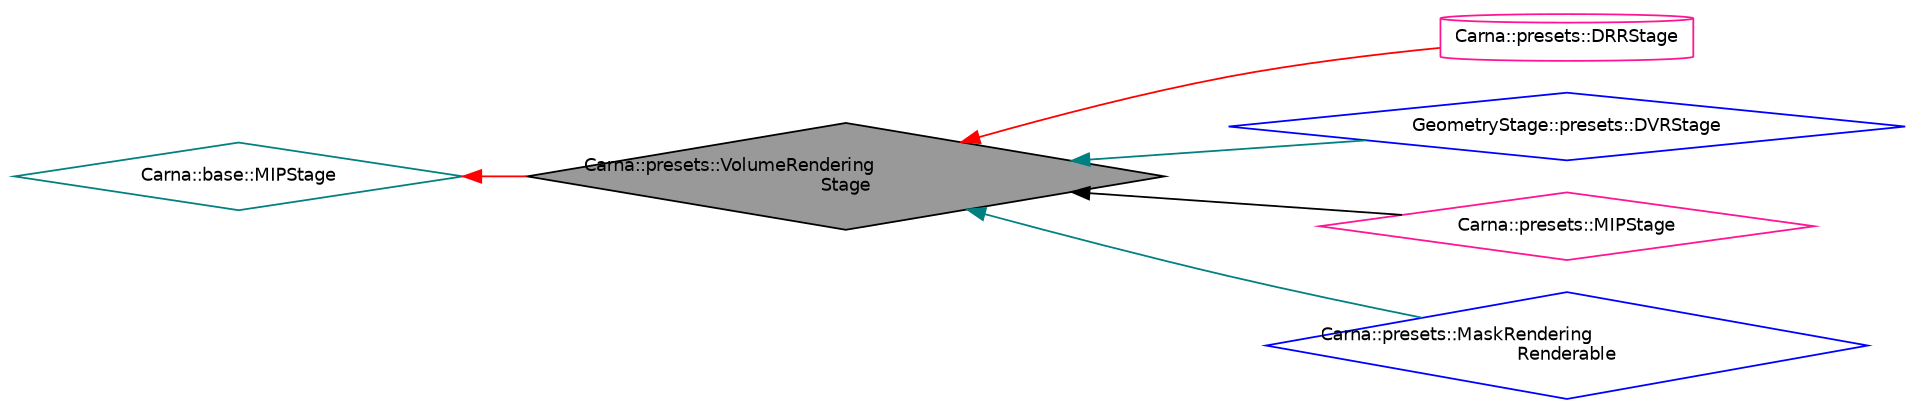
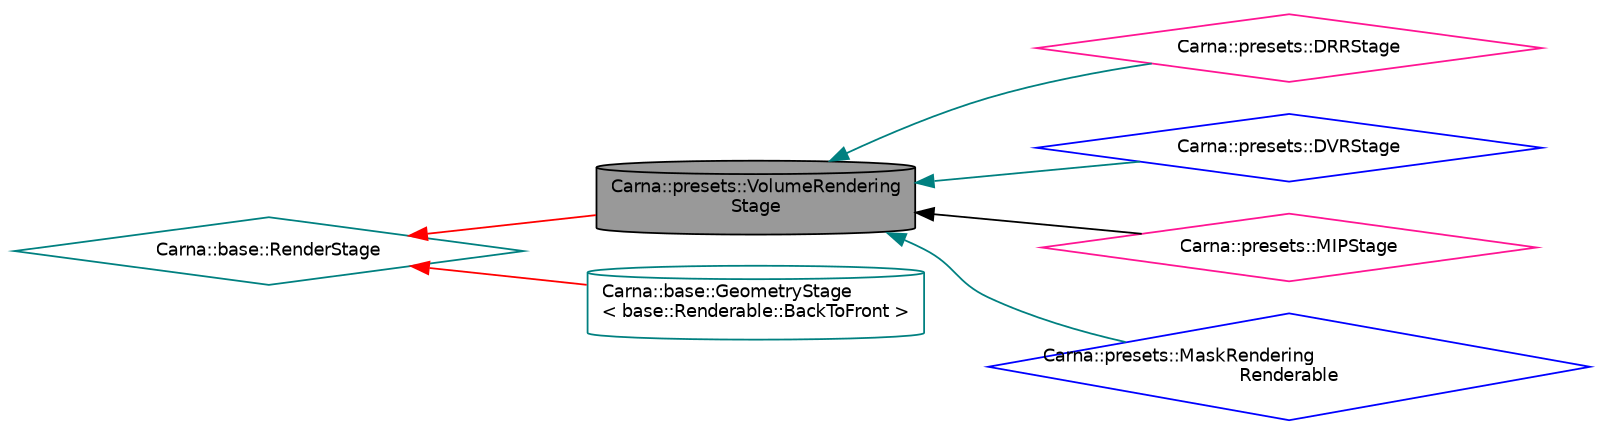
(1567, 37) -> (1289, 48)
(1207, 81) -> (995, 96)
(1567, 127) -> (1289, 148)
(239, 176) -> (269, 251)
(846, 176) -> (756, 198)
none -> (756, 303)
